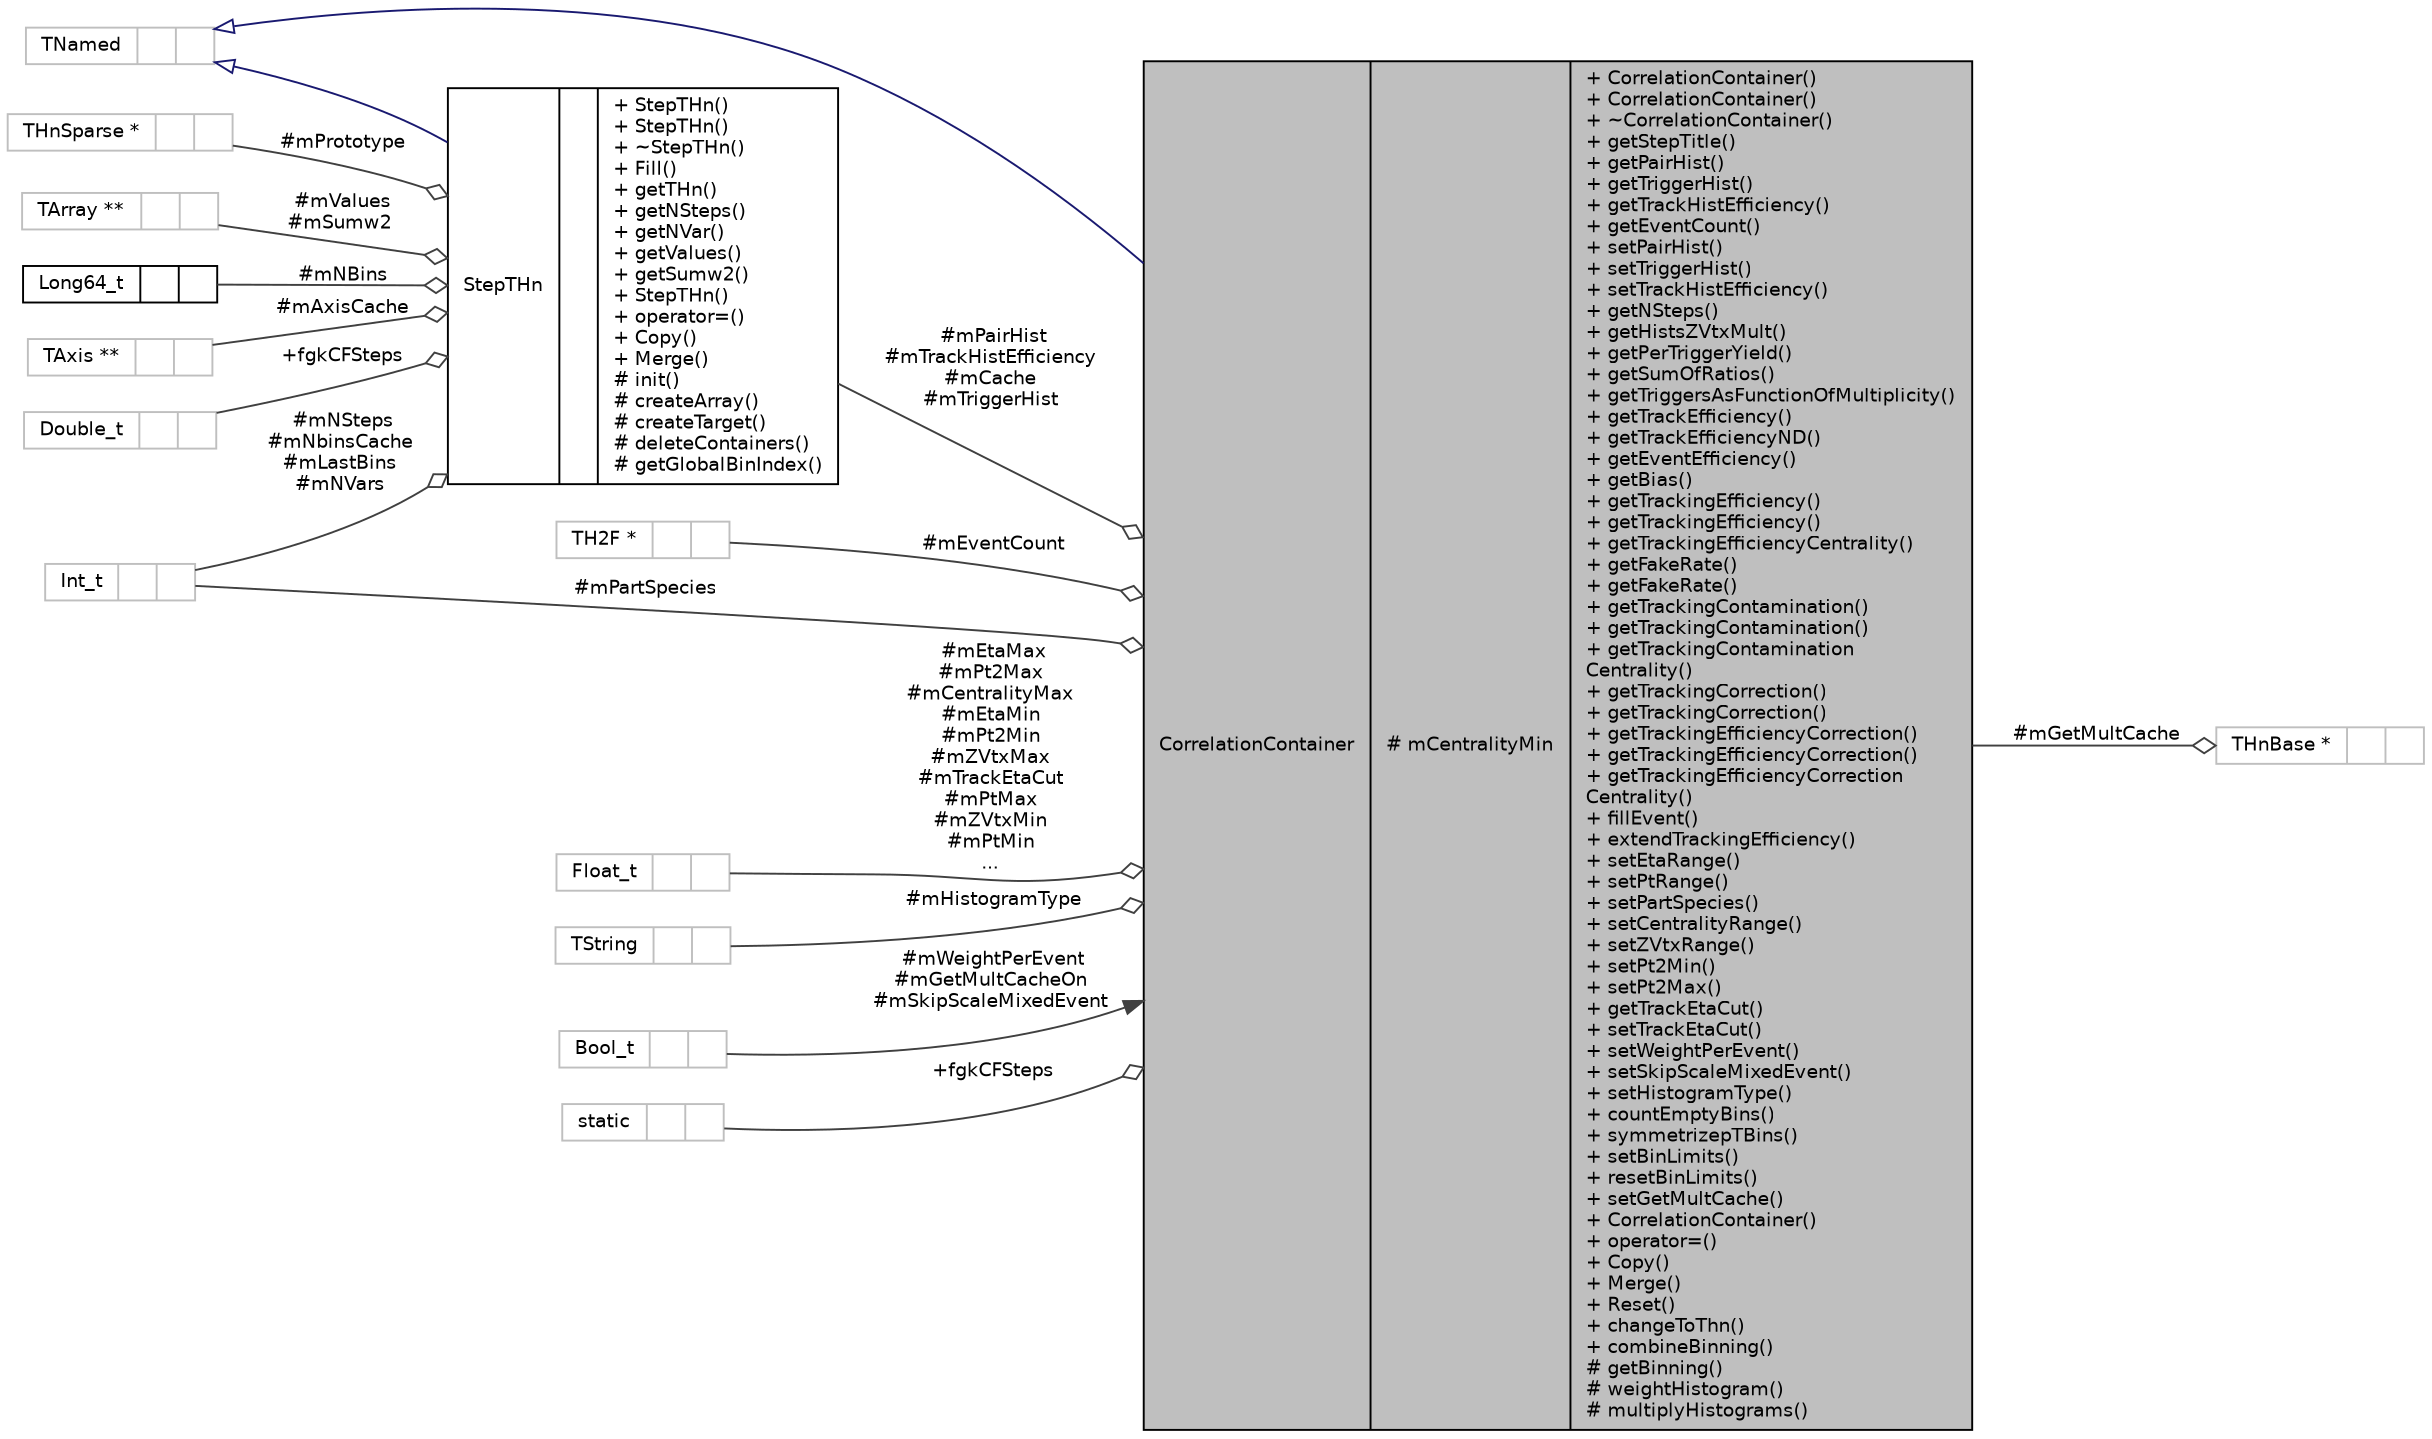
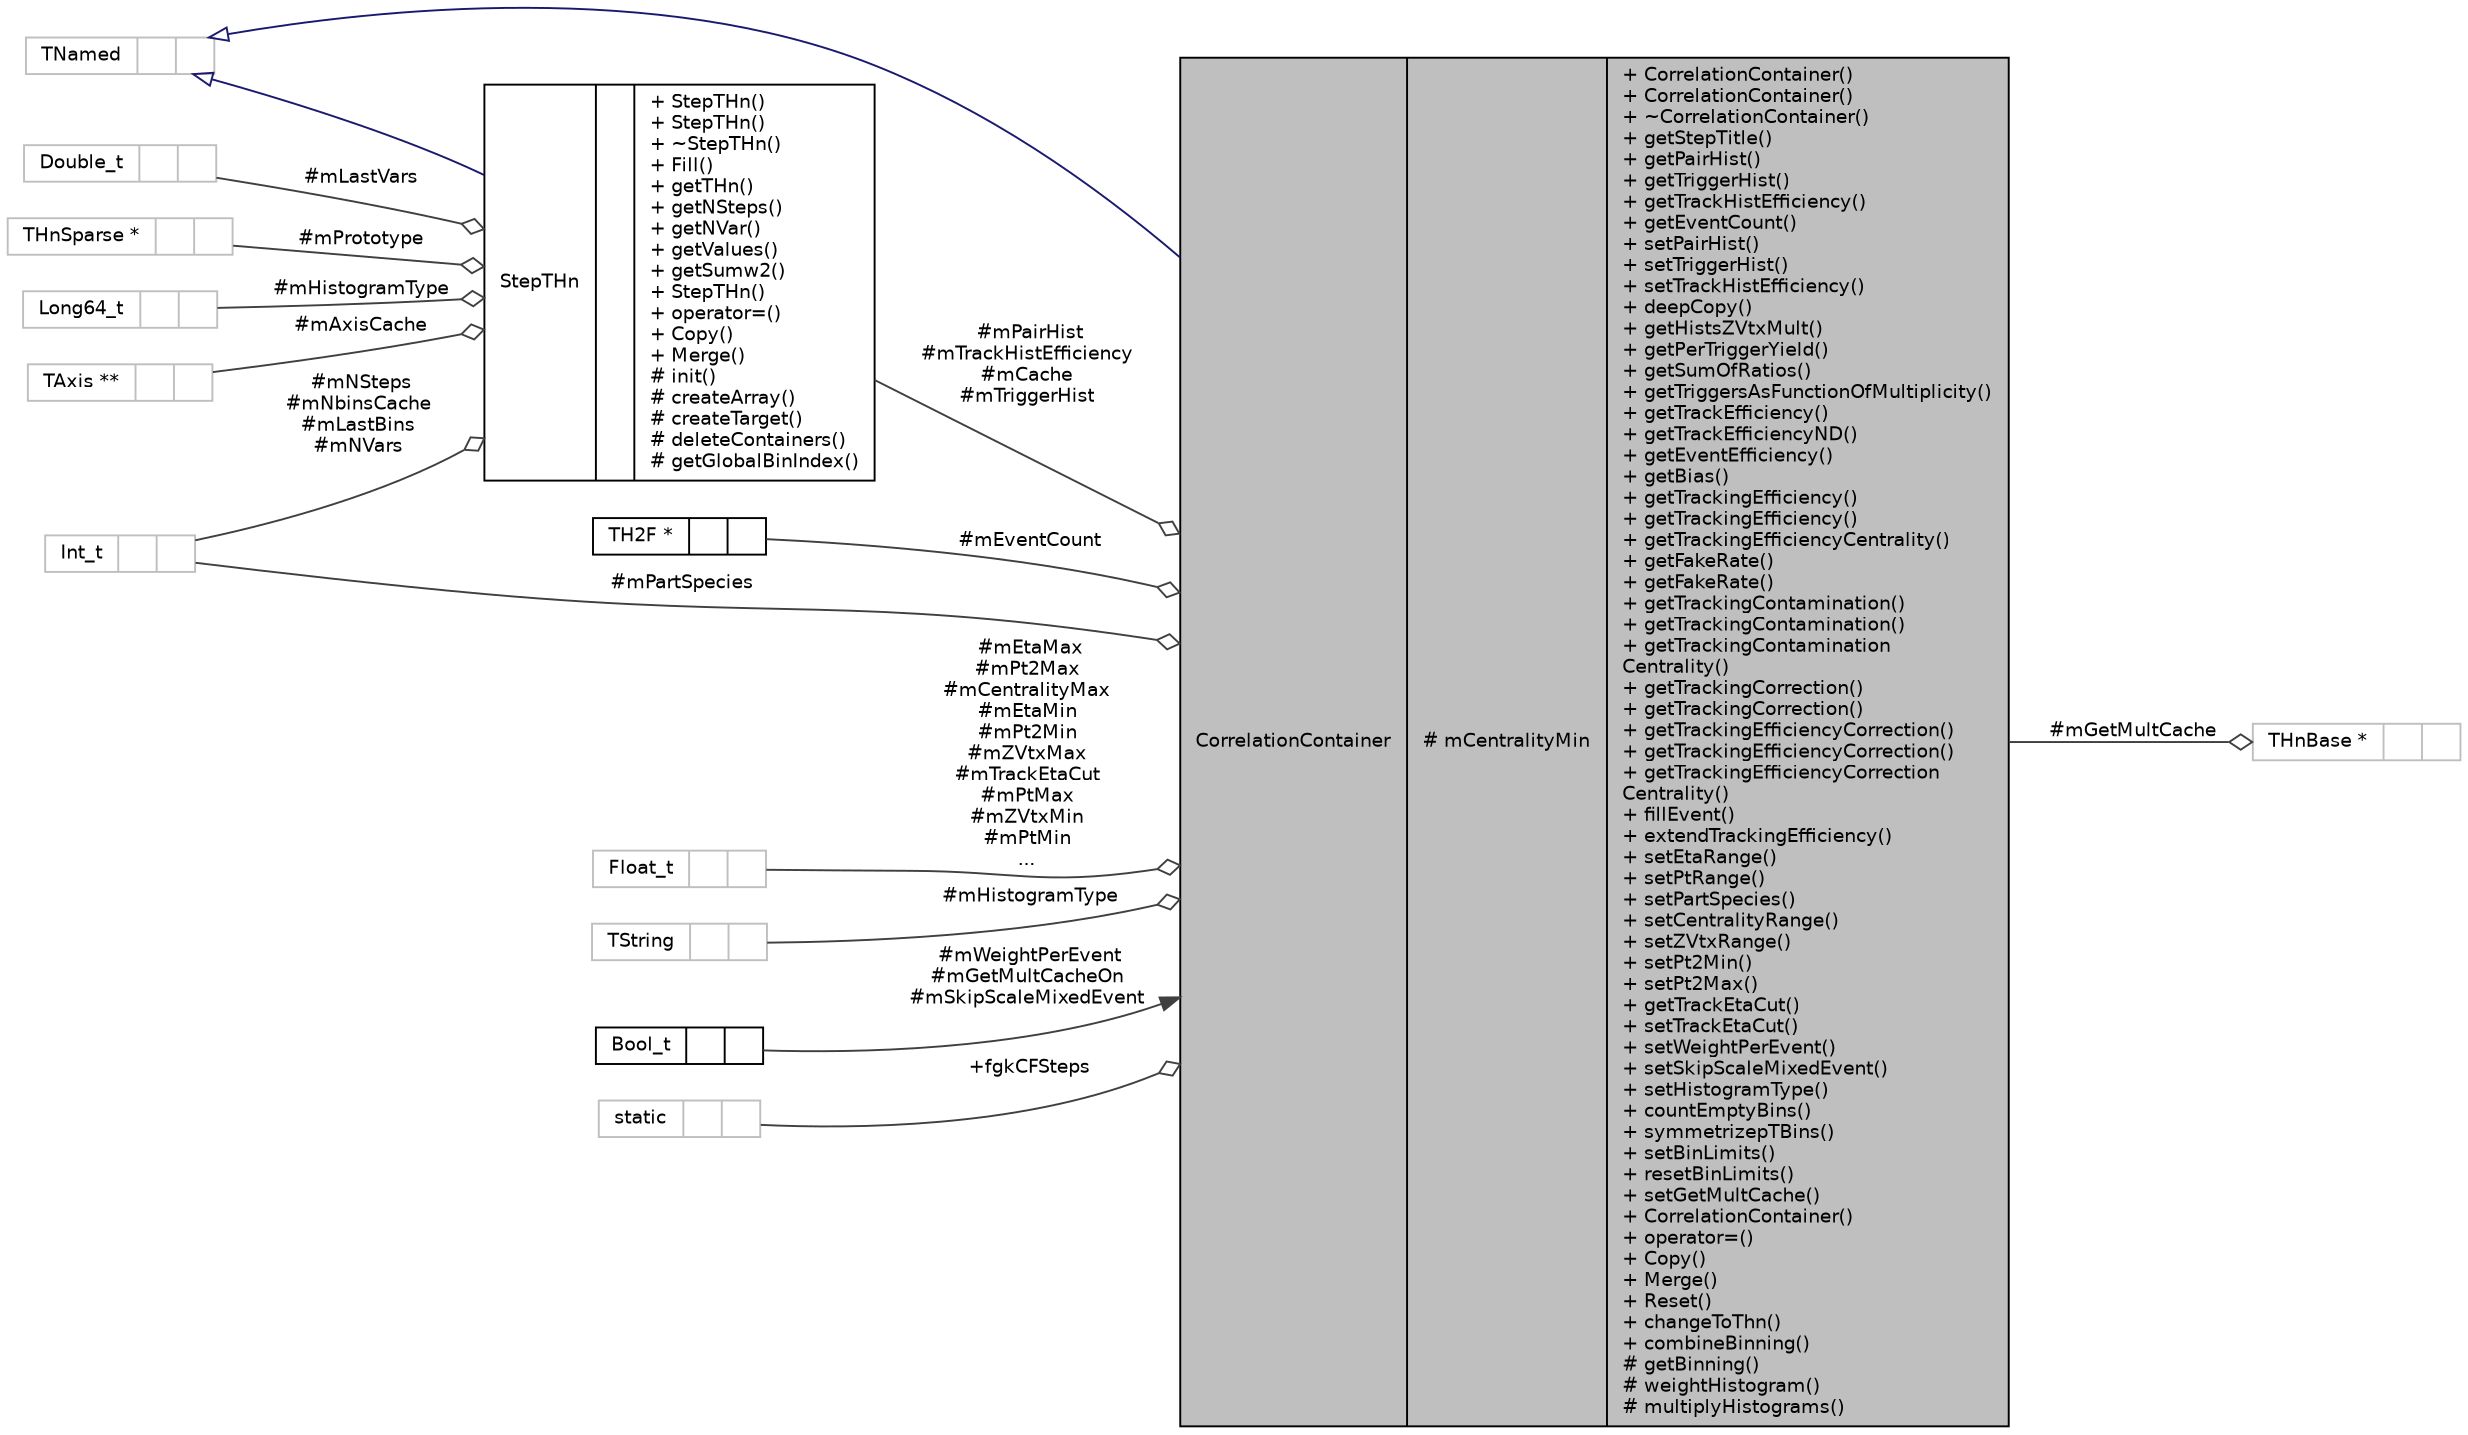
(120, 211) -> none
(340, 276) -> (358, 289)
(120, 284) -> (120, 310)
(1653, 311) -> (1688, 308)
(340, 356) -> (358, 178)
(643, 540) -> (680, 536)
(643, 1049) -> (680, 1046)
